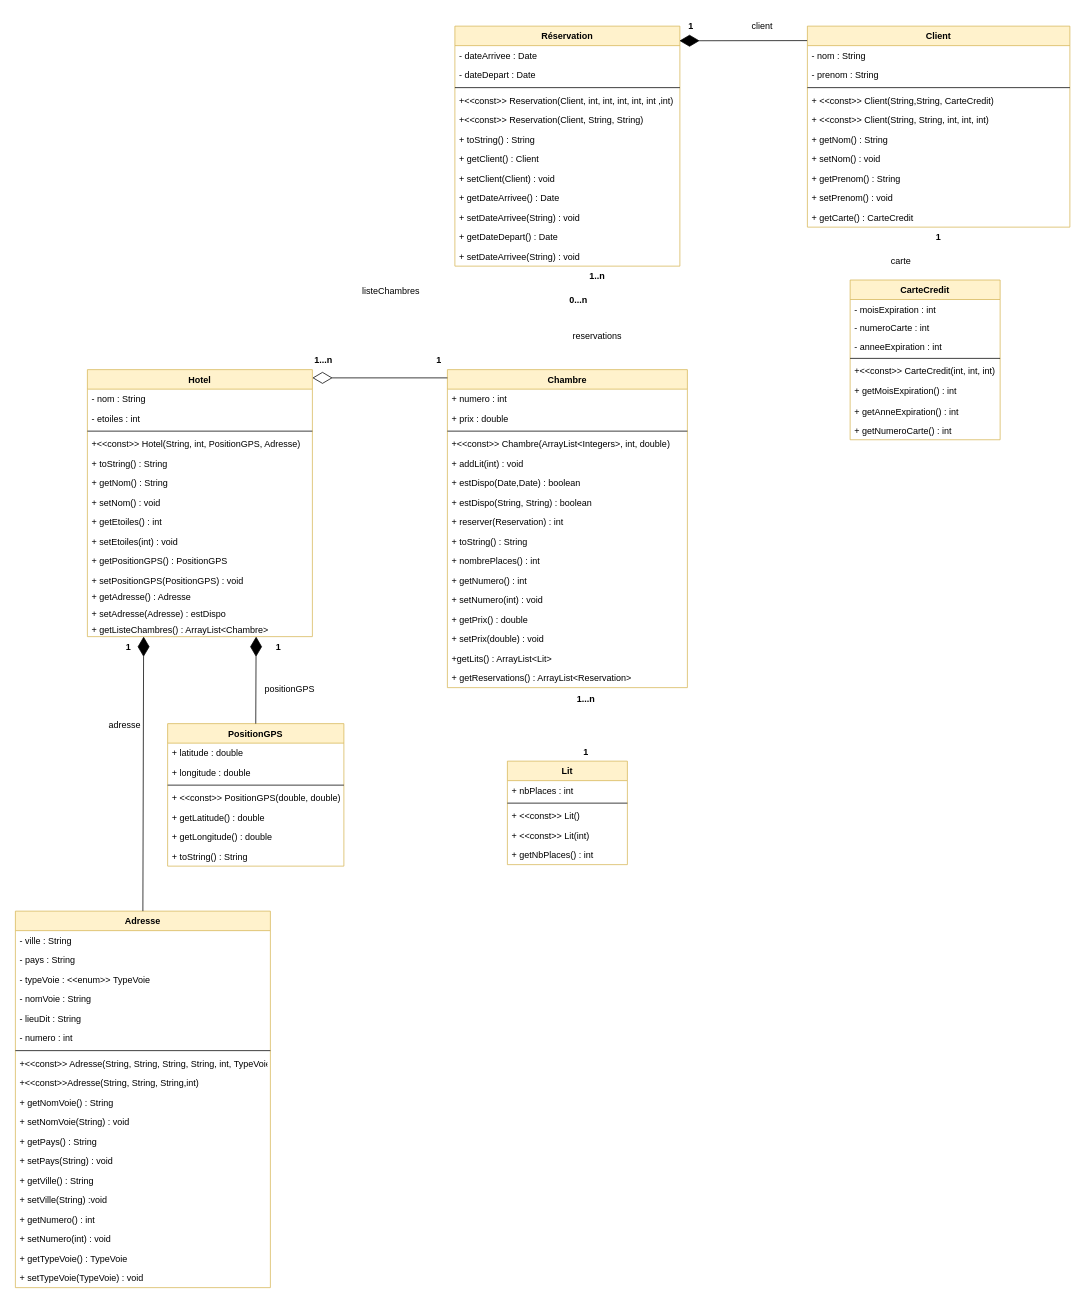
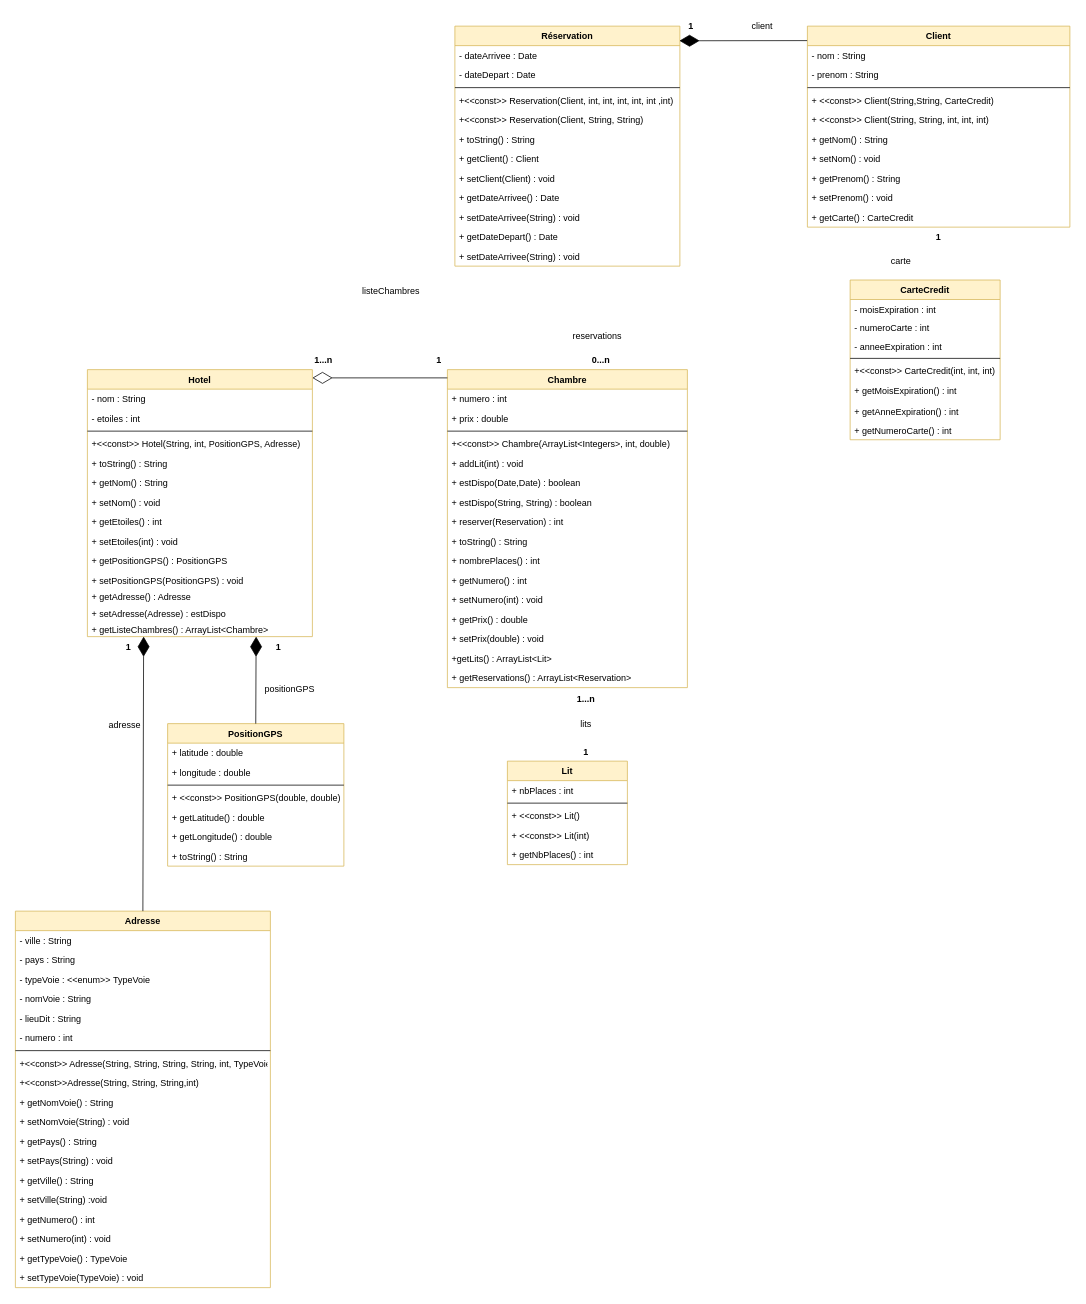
(597, 276) -> none
(579, 300) -> (601, 360)
none -> (586, 723)
